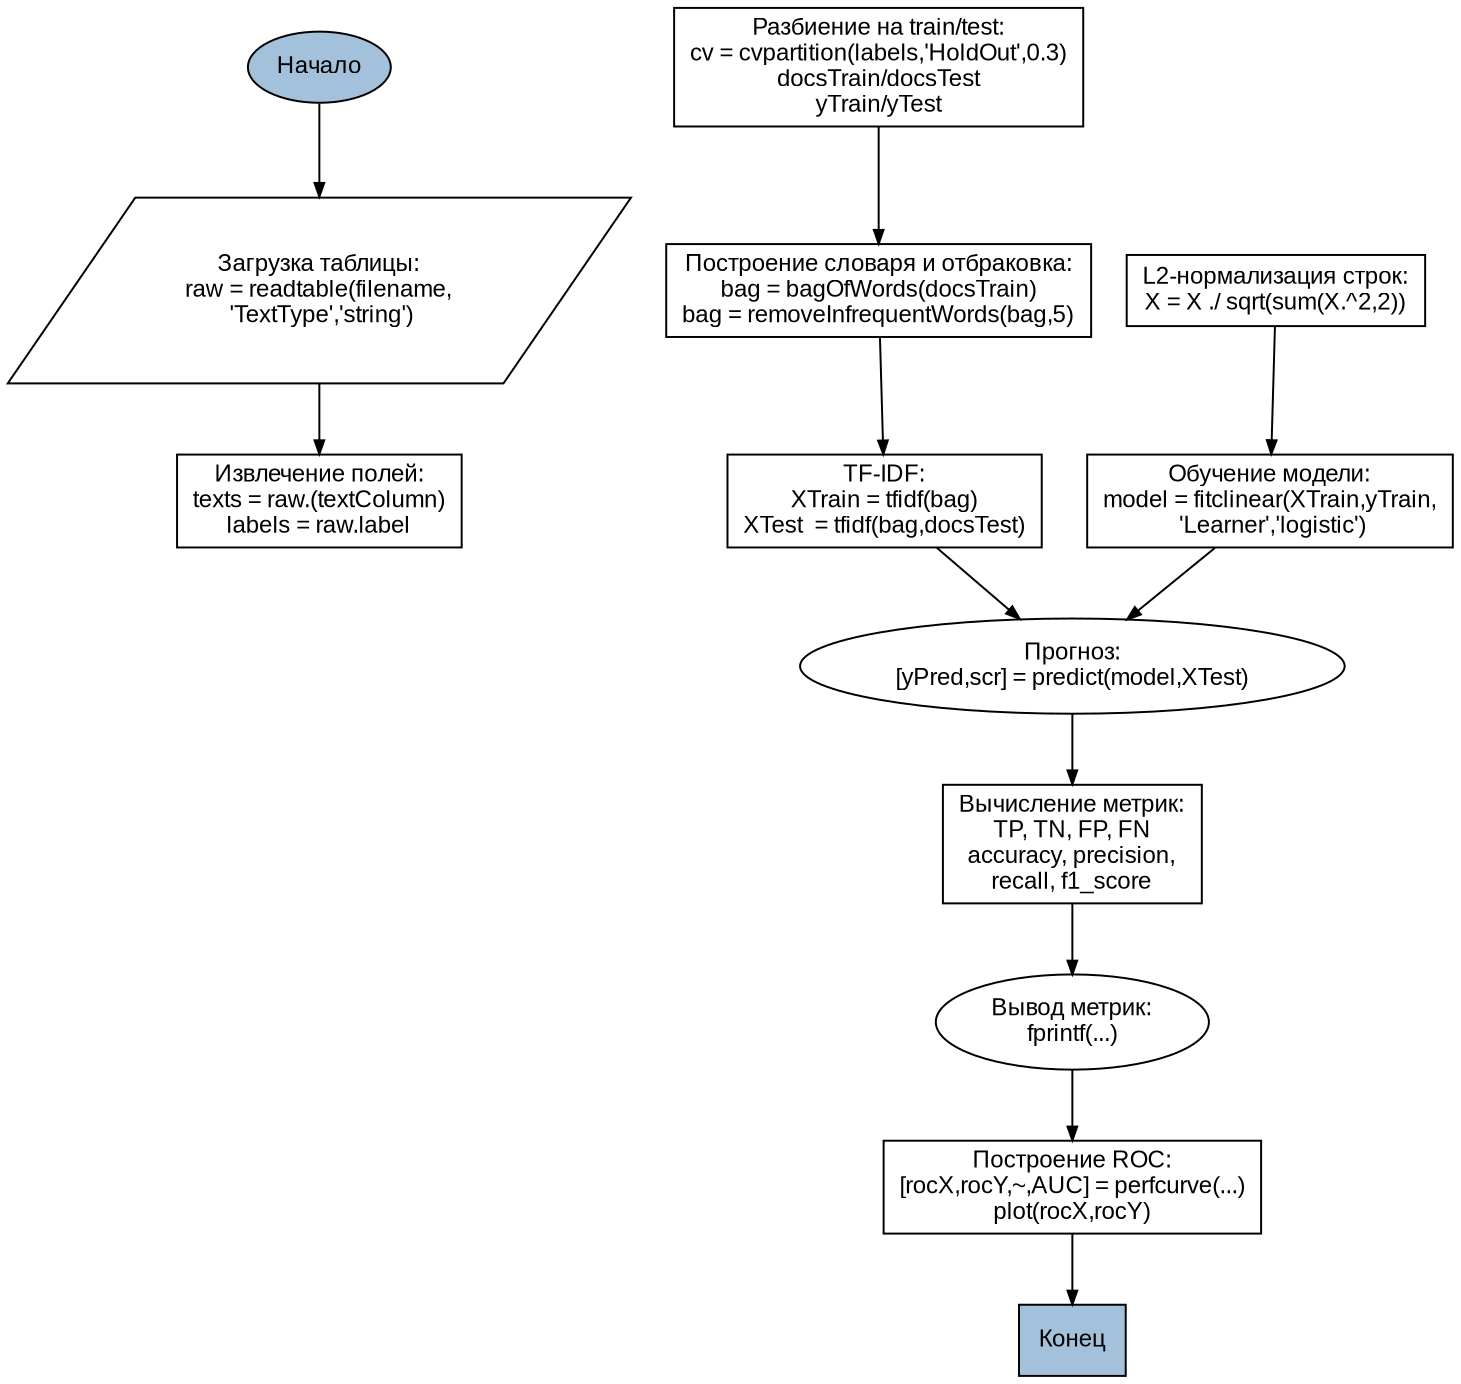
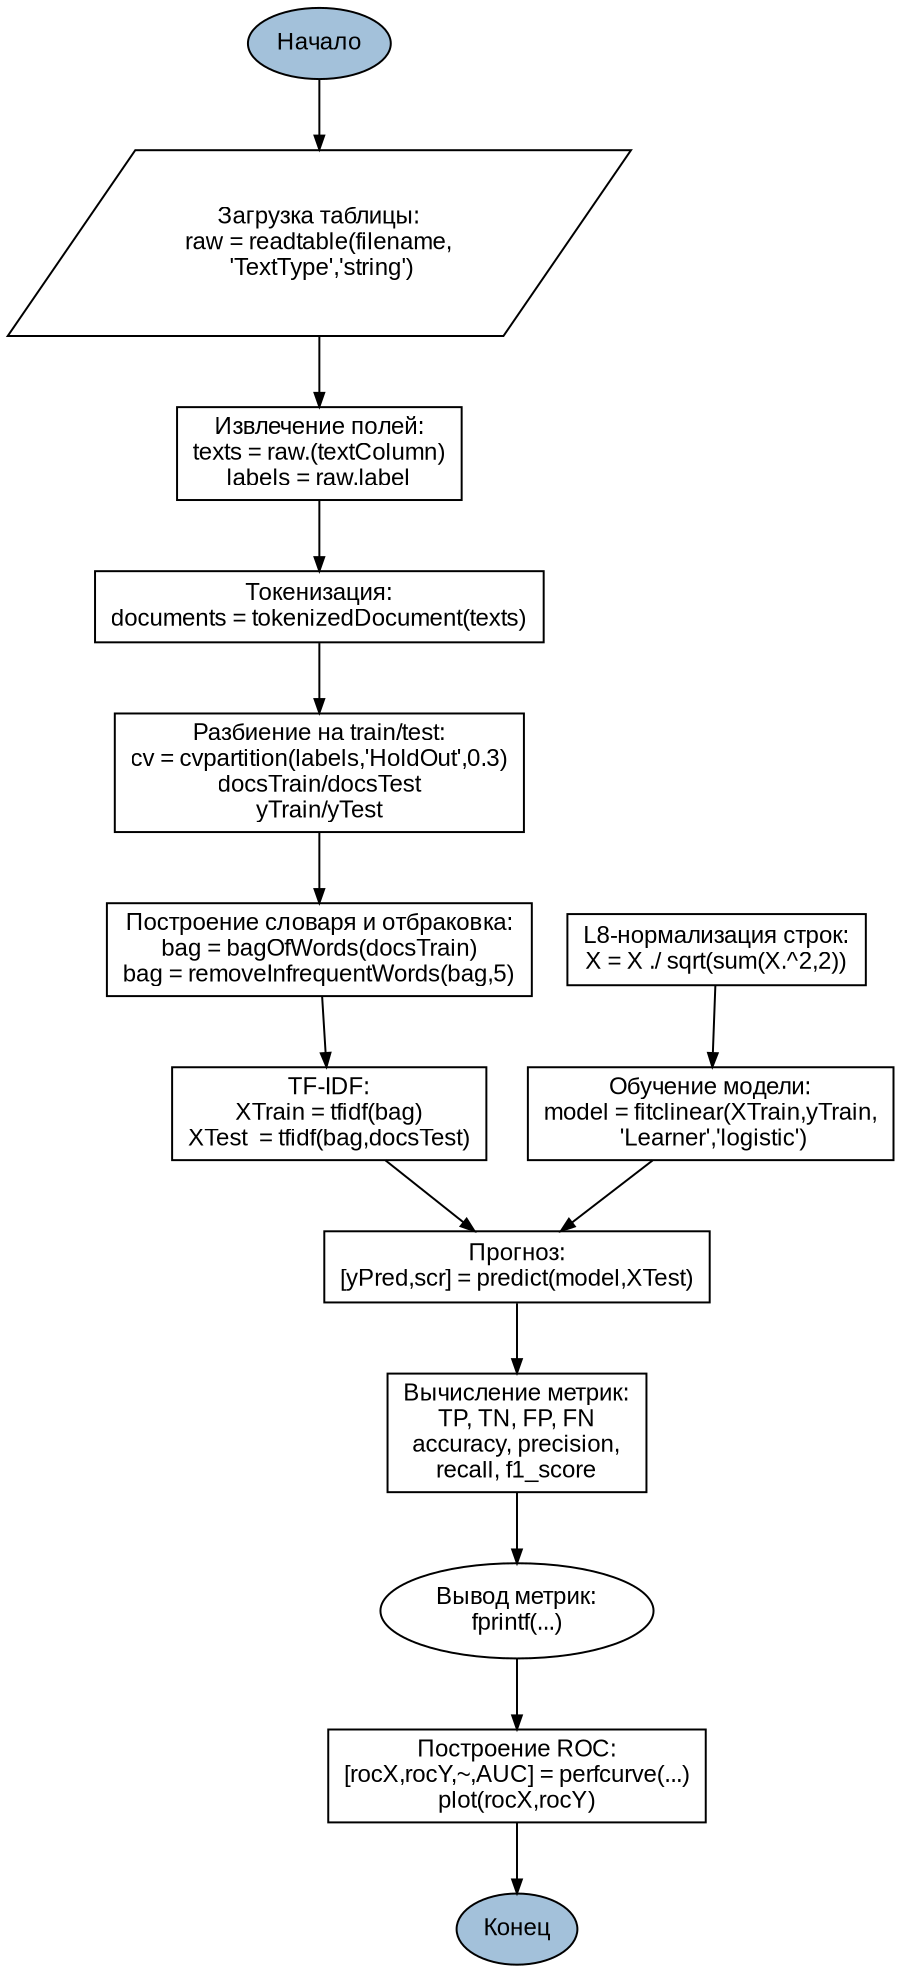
(1276, 291) -> (717, 950)
none -> (319, 607)
(1072, 666) -> (517, 1267)
(1072, 1340) -> (517, 1929)
